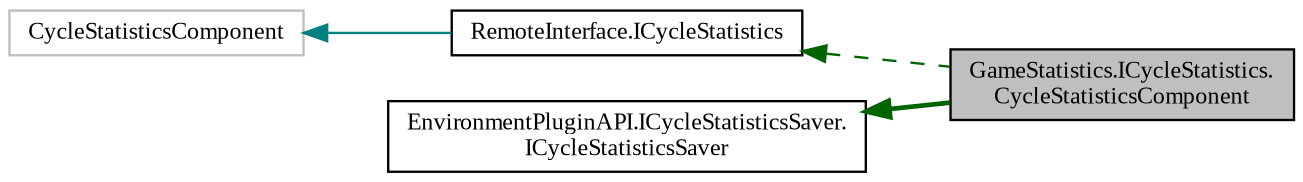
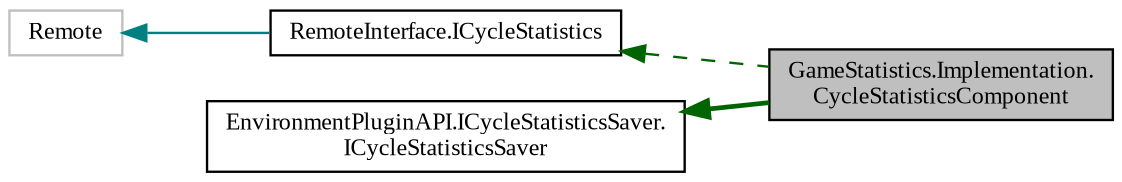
(156, 33) -> (66, 33)
(1122, 85) -> (941, 85)
